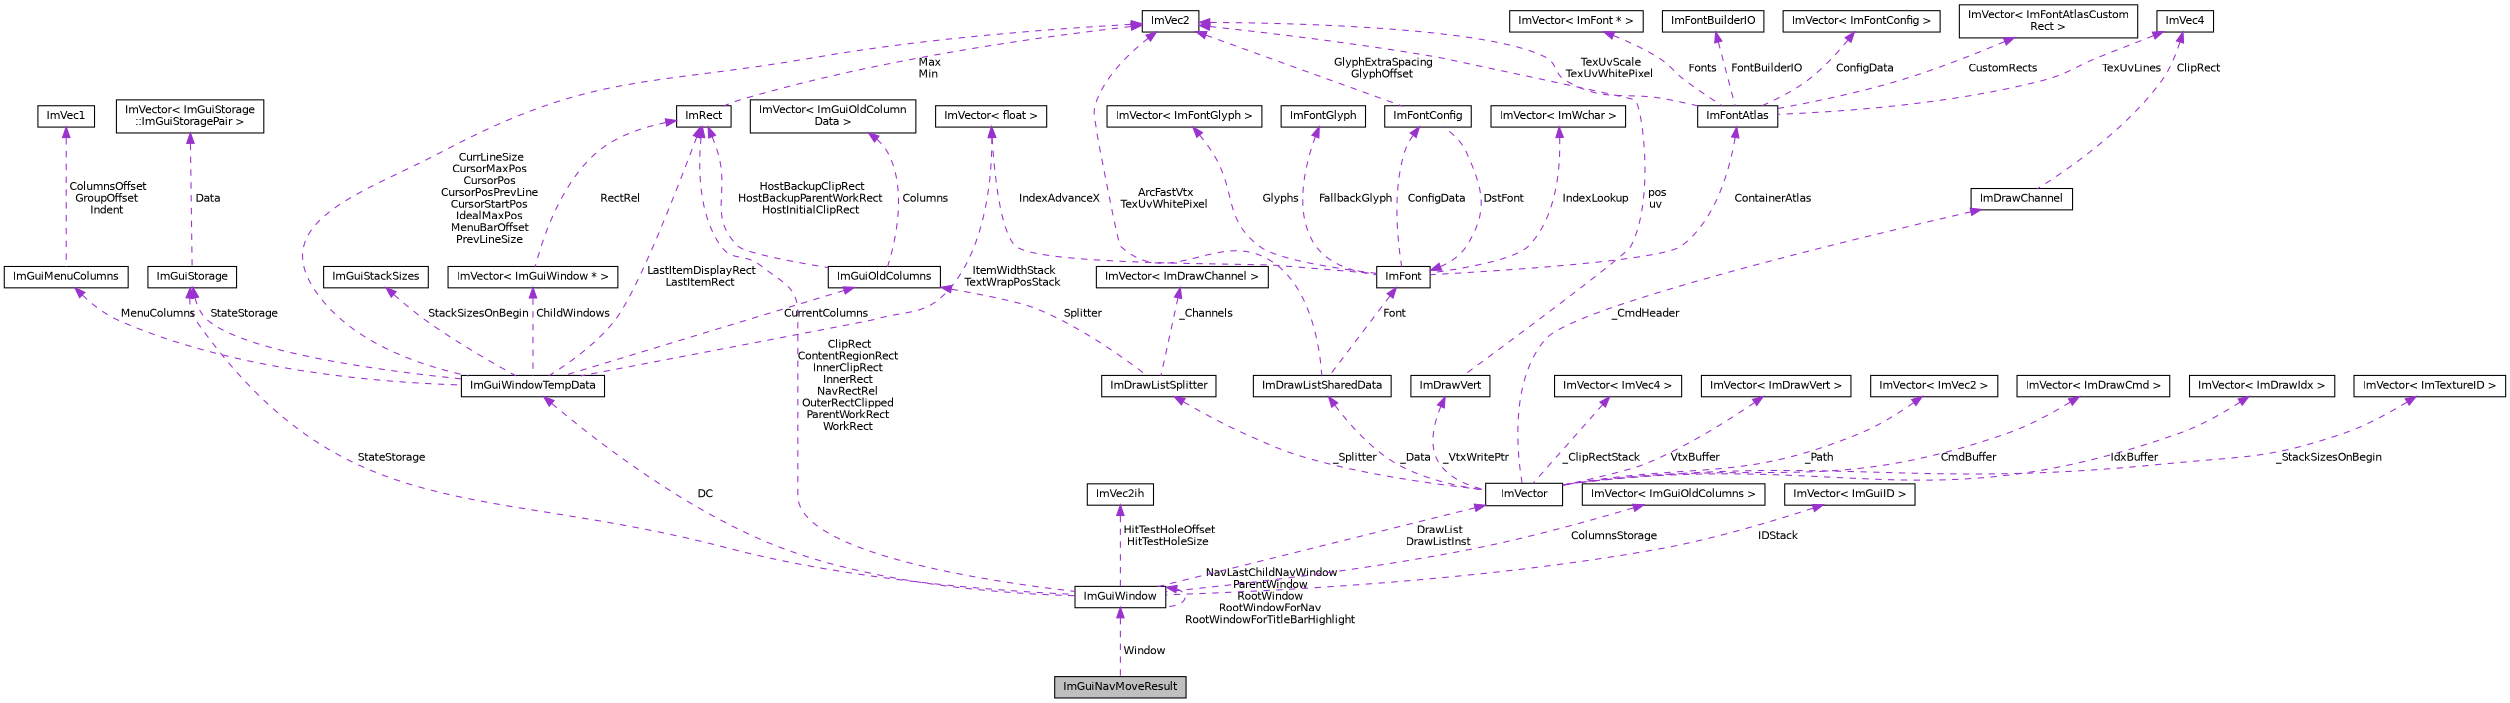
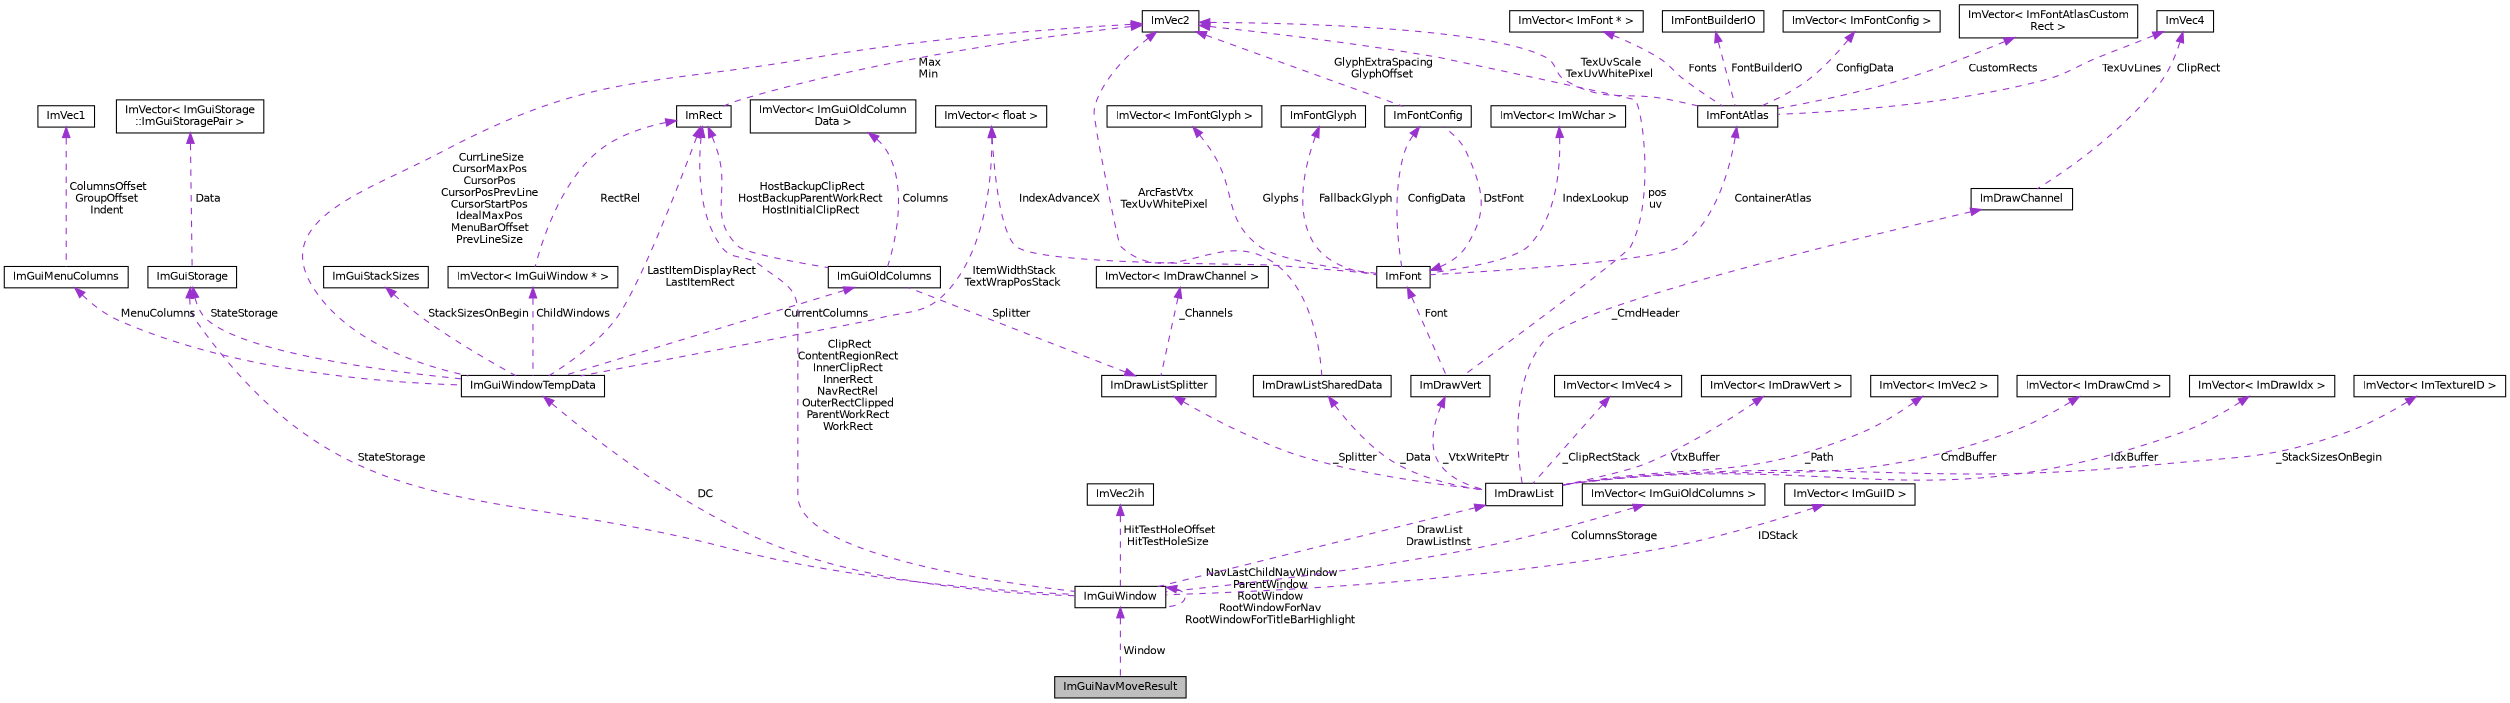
(1056, 318) -> (1017, 330)
(1360, 336) -> (1429, 337)
(1524, 495) -> (1524, 495)
